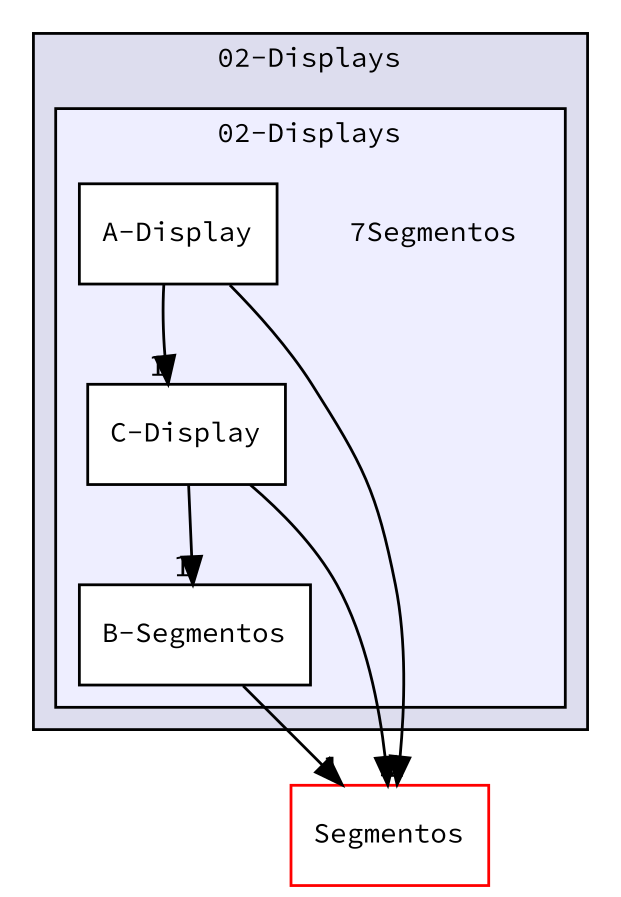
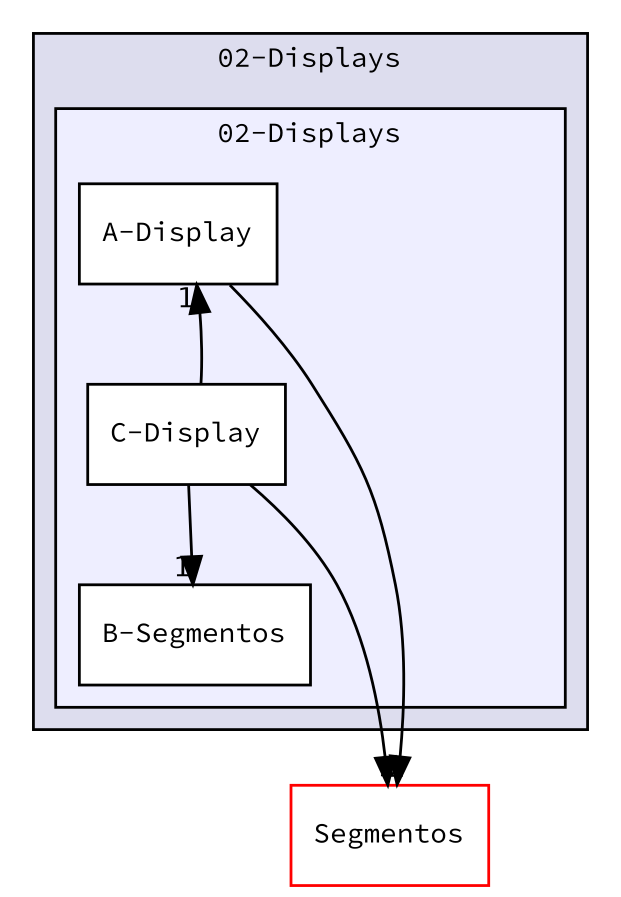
(434, 234) -> none
(163, 321) -> (202, 348)
(283, 725) -> none
